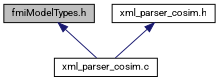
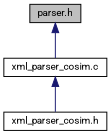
(49, 13) -> (55, 13)
(131, 44) -> (55, 99)
